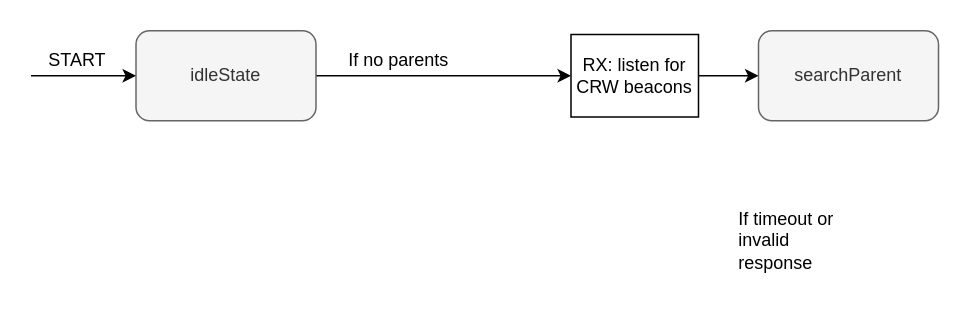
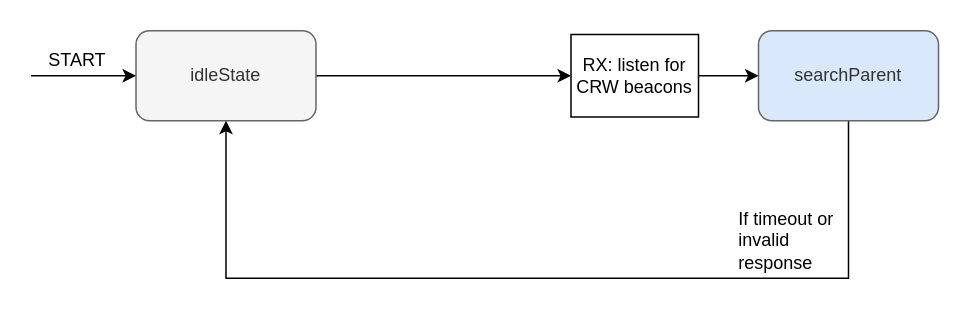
(413, 61) -> none
(848, 76) -> (848, 76)
none -> (542, 278)
